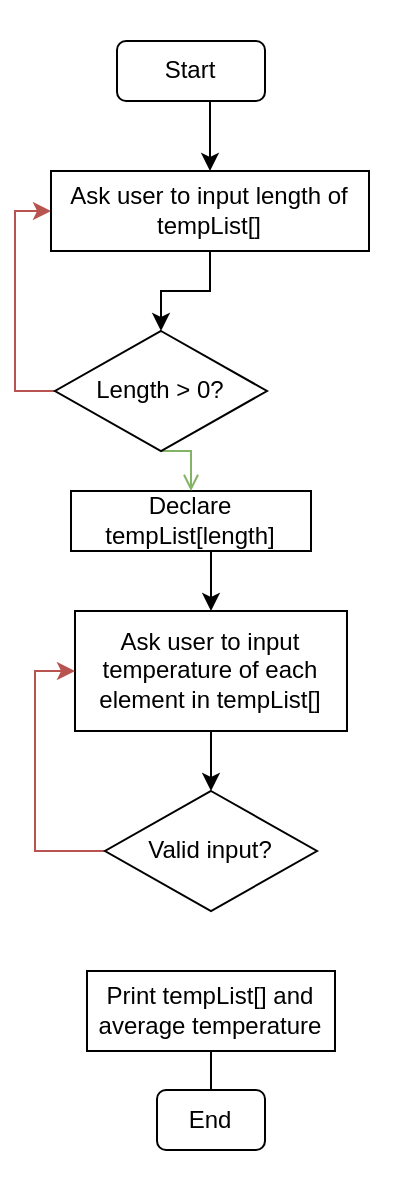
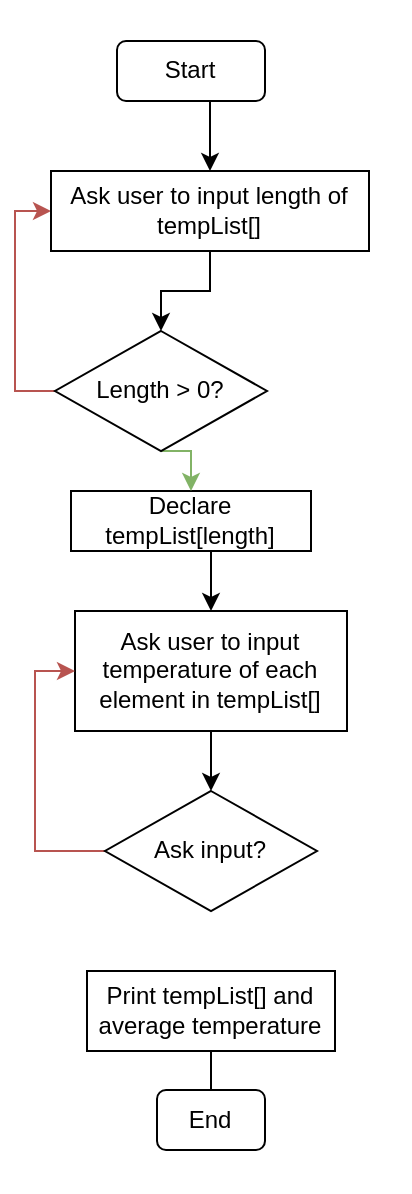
(191, 479) -> (191, 476)
(211, 851) -> (211, 851)
